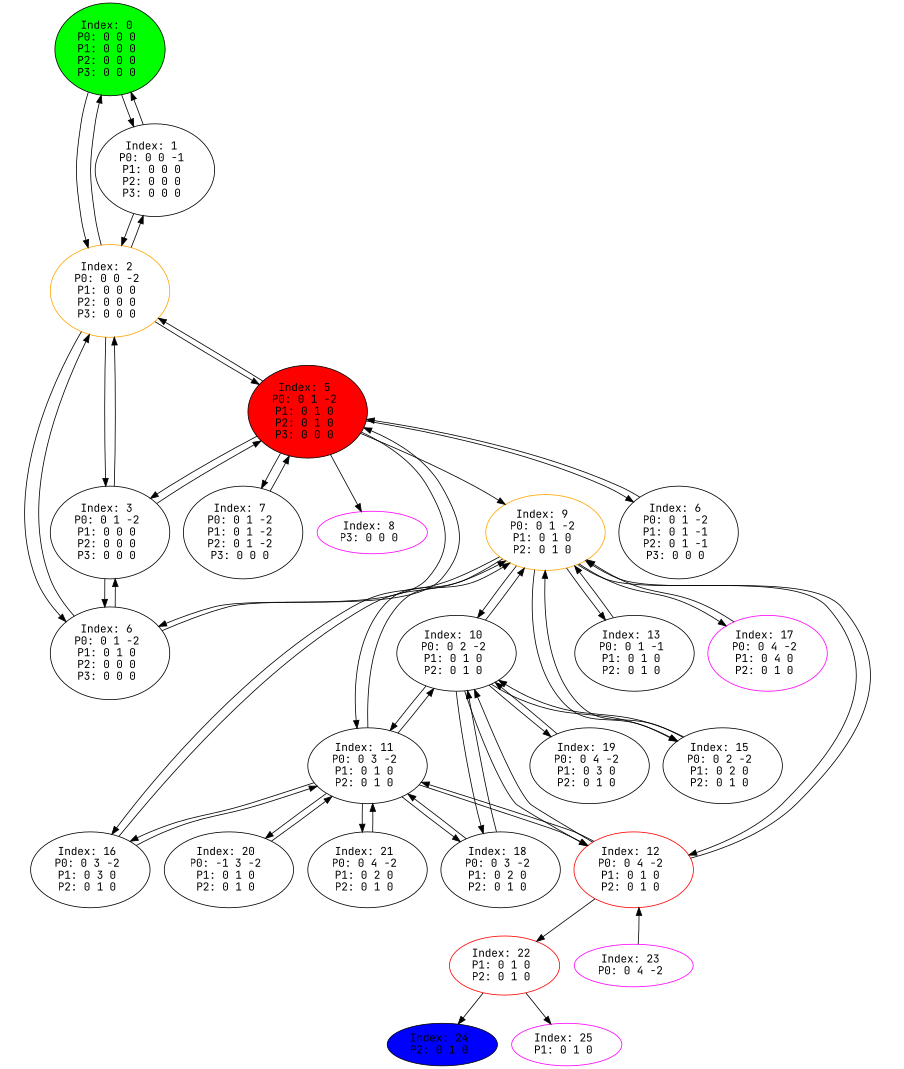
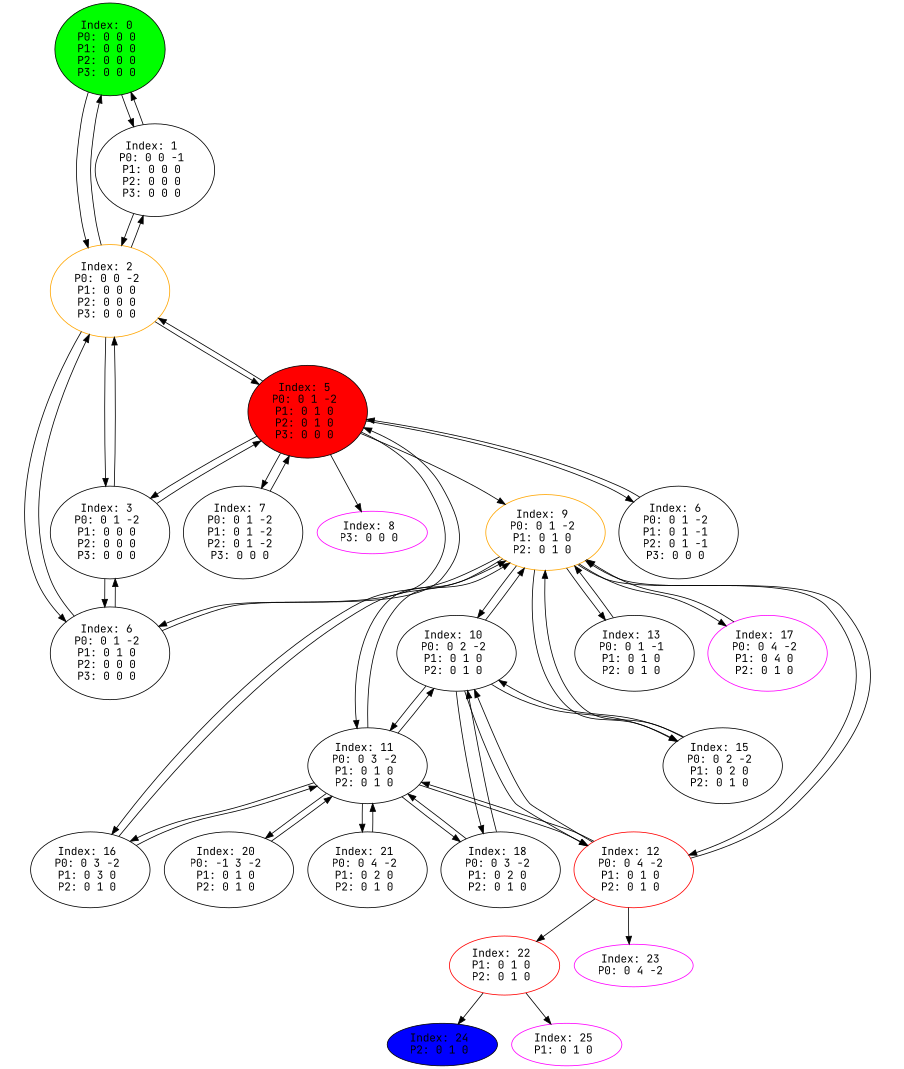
(590, 766) -> none
(639, 930) -> (628, 922)
